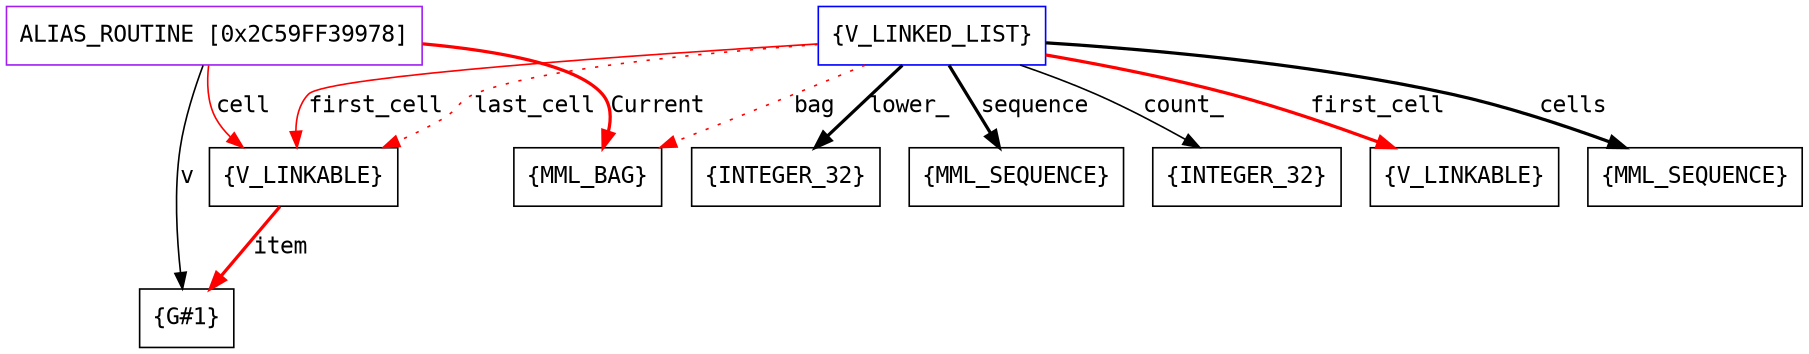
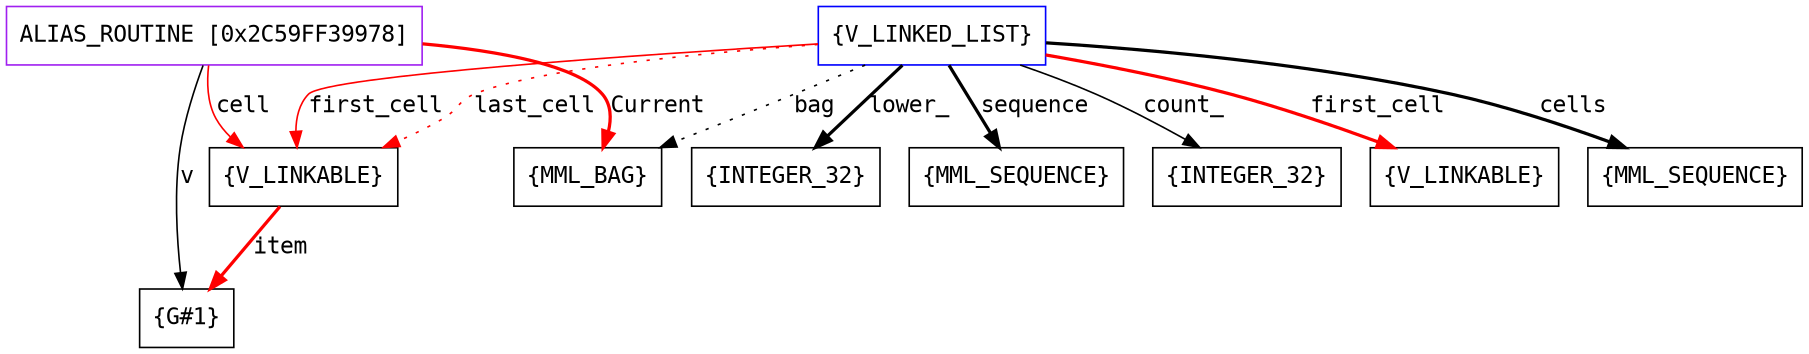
(770, 104) -> (770, 104)
